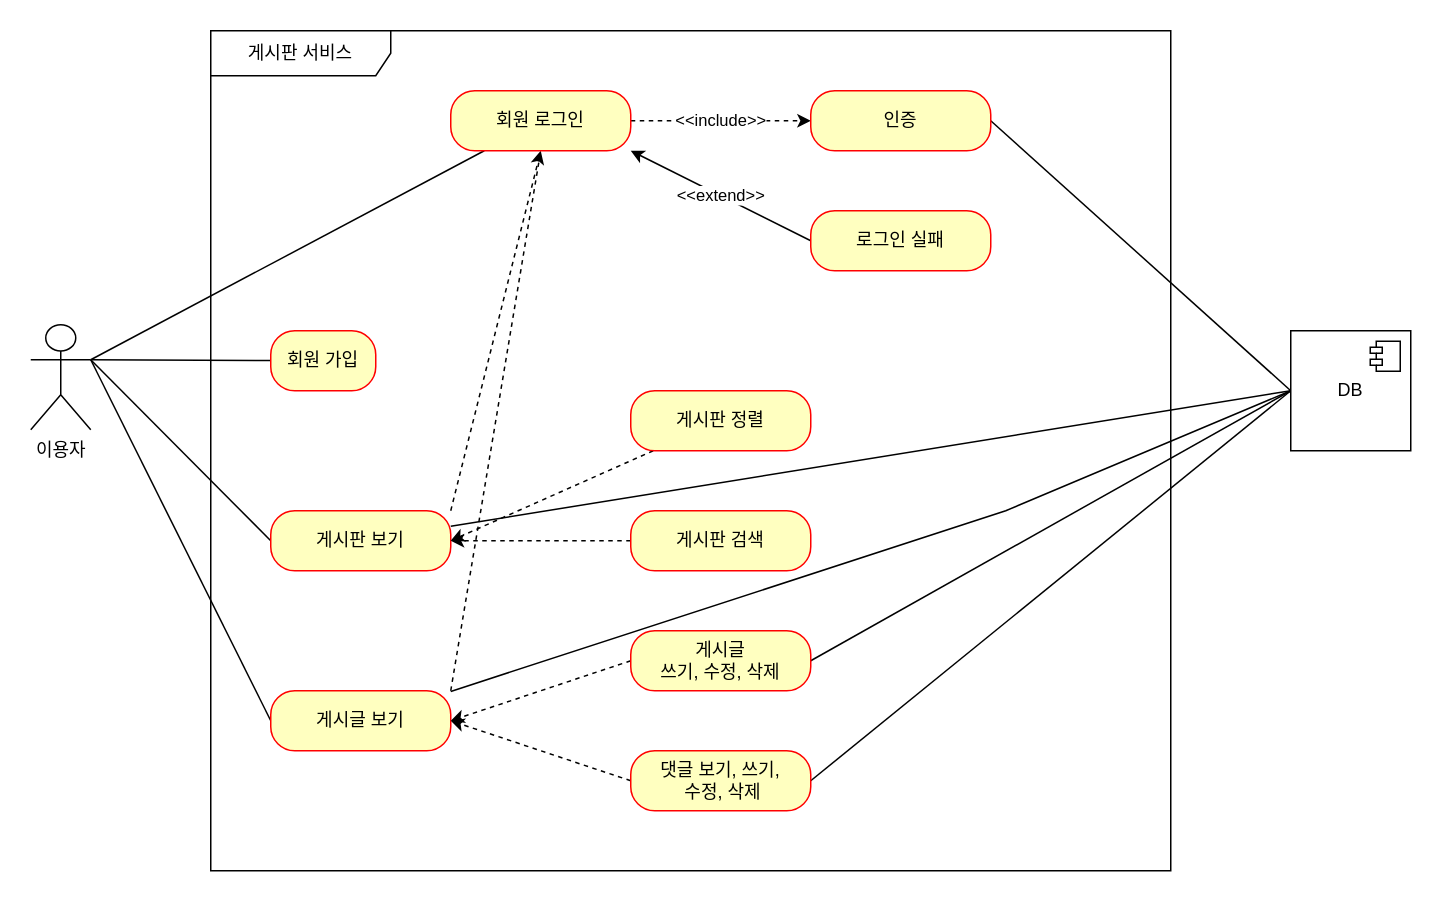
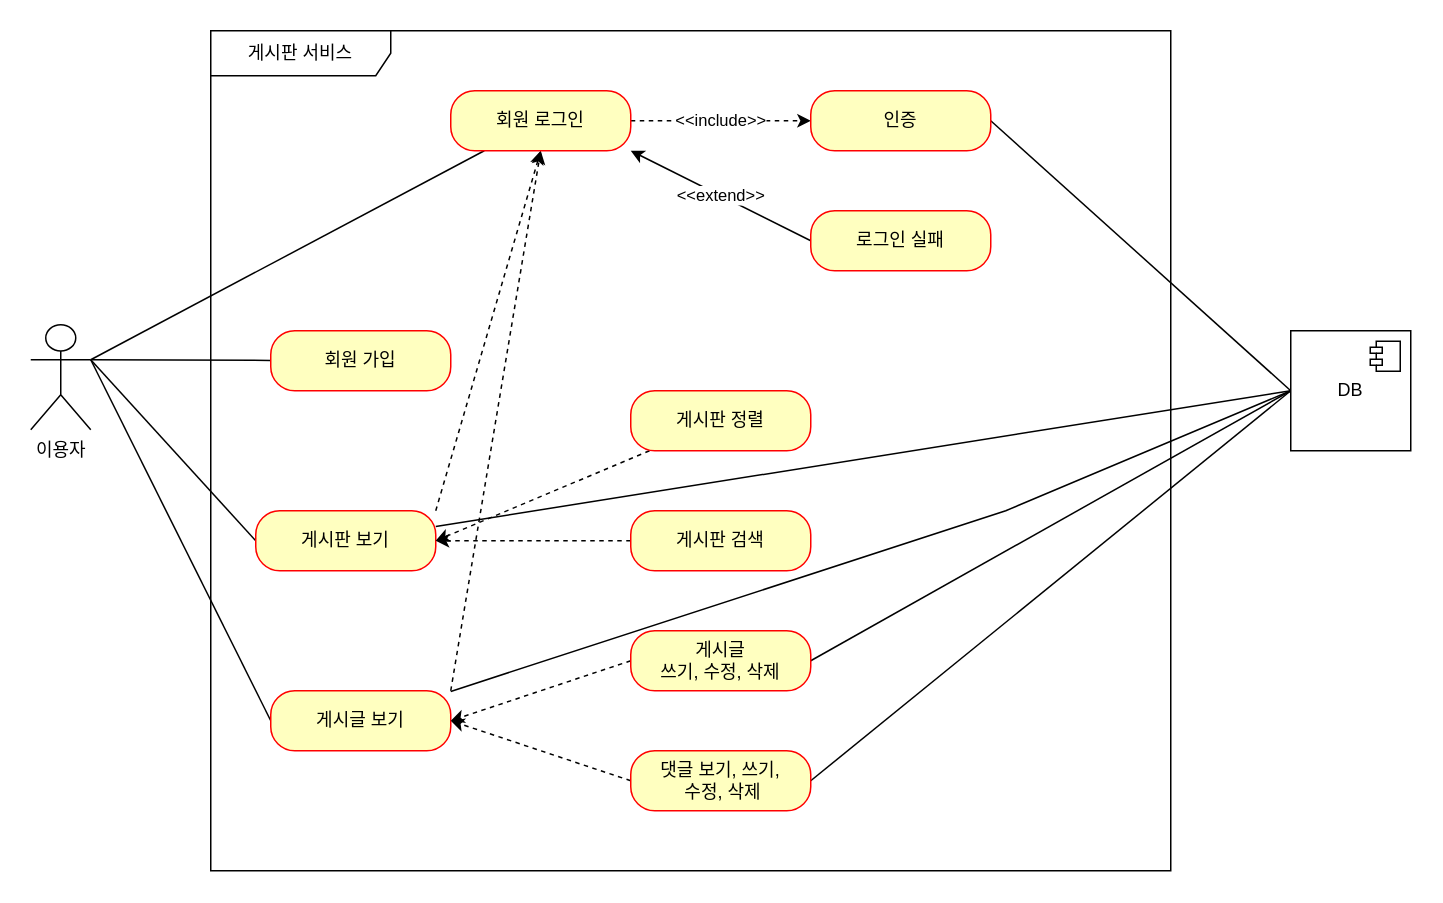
(538, 168) -> (537, 171)
(323, 361) -> (361, 361)
(361, 541) -> (346, 541)
